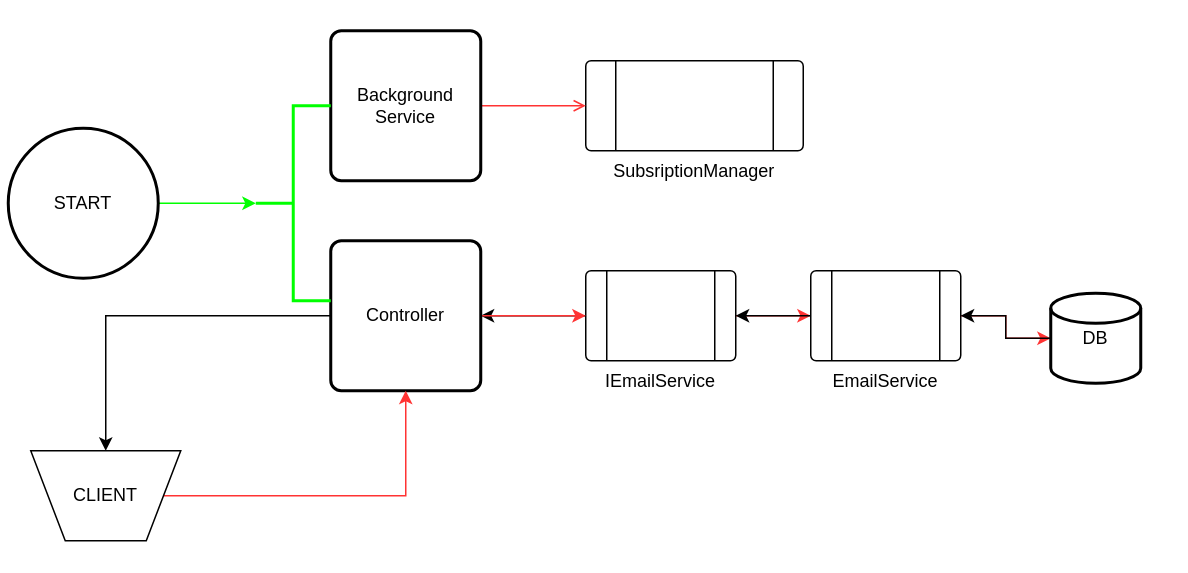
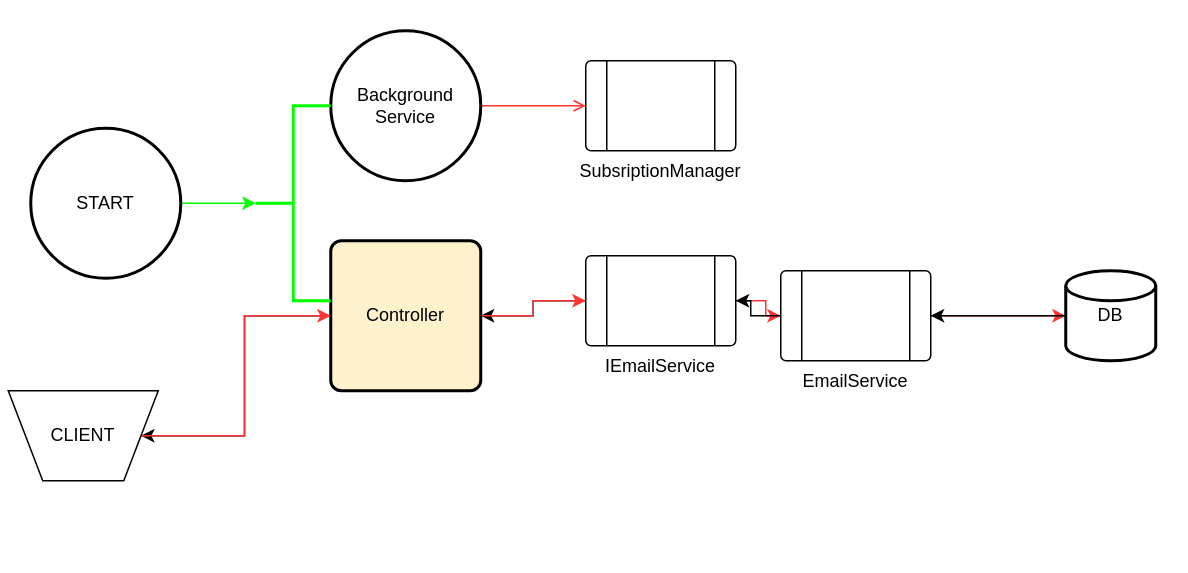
(406, 106) -> (406, 106)
(695, 106) -> (661, 106)
(83, 203) -> (106, 203)
(406, 316) -> (406, 316)
(661, 316) -> (661, 301)
(886, 316) -> (856, 316)
(1096, 338) -> (1111, 316)
(106, 496) -> (83, 436)
